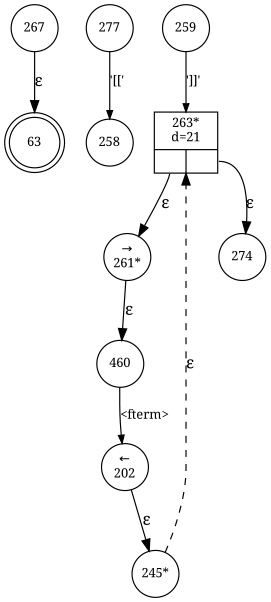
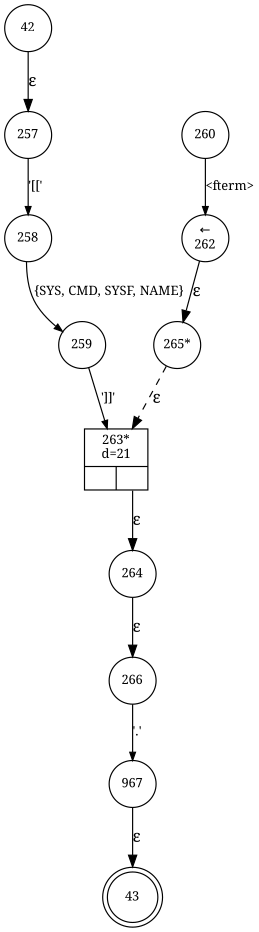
none -> (28, 28)
(35, 28) -> (133, 784)
(110, 28) -> (28, 135)
(35, 143) -> (133, 897)
(127, 257) -> none
(242, 257) -> (133, 574)
none -> (33, 298)
(120, 364) -> (205, 135)
(125, 467) -> (205, 238)
(156, 574) -> (177, 345)
none -> (133, 681)
